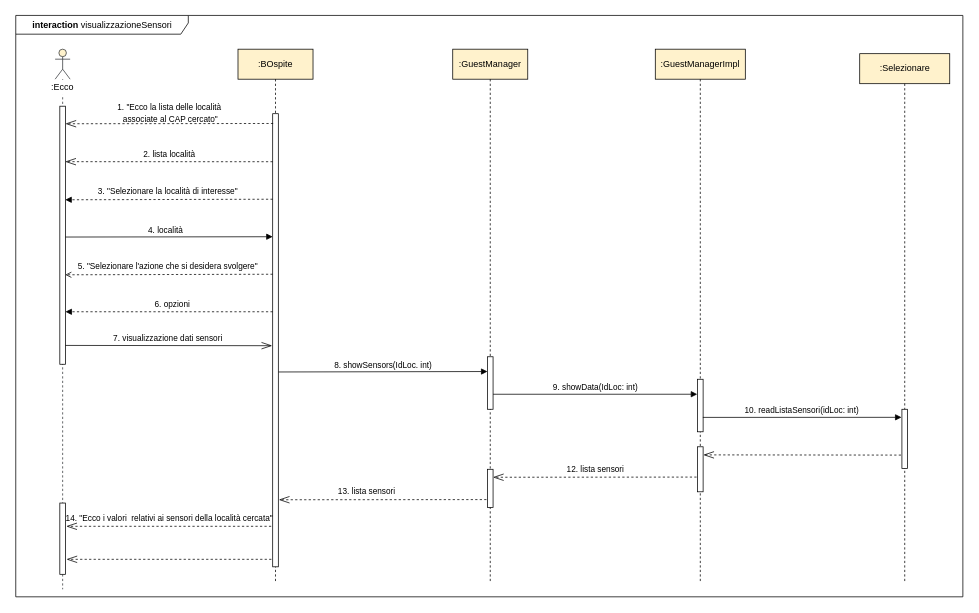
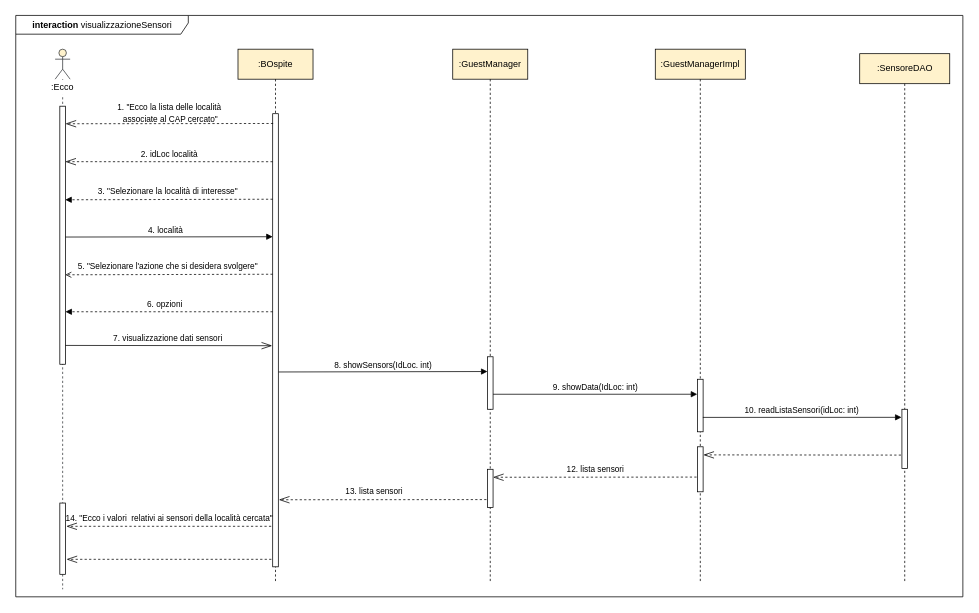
(905, 69) -> (905, 69)
(170, 154) -> (170, 154)
(172, 304) -> (165, 304)
(366, 492) -> (374, 492)
